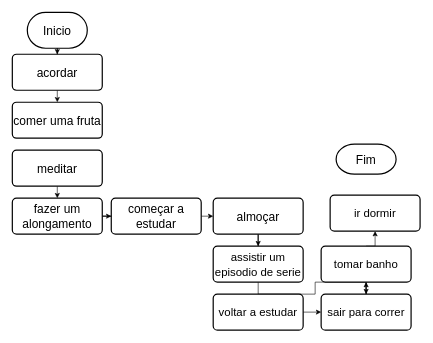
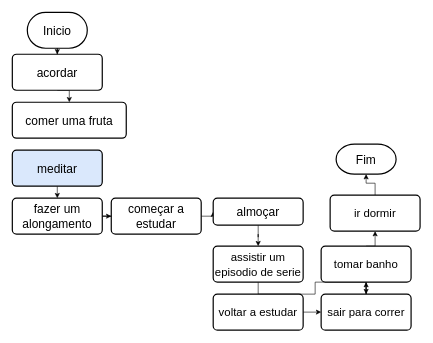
(57, 120) -> (69, 120)
(57, 168) -> (57, 168)
none -> (375, 183)
(258, 216) -> (258, 212)
